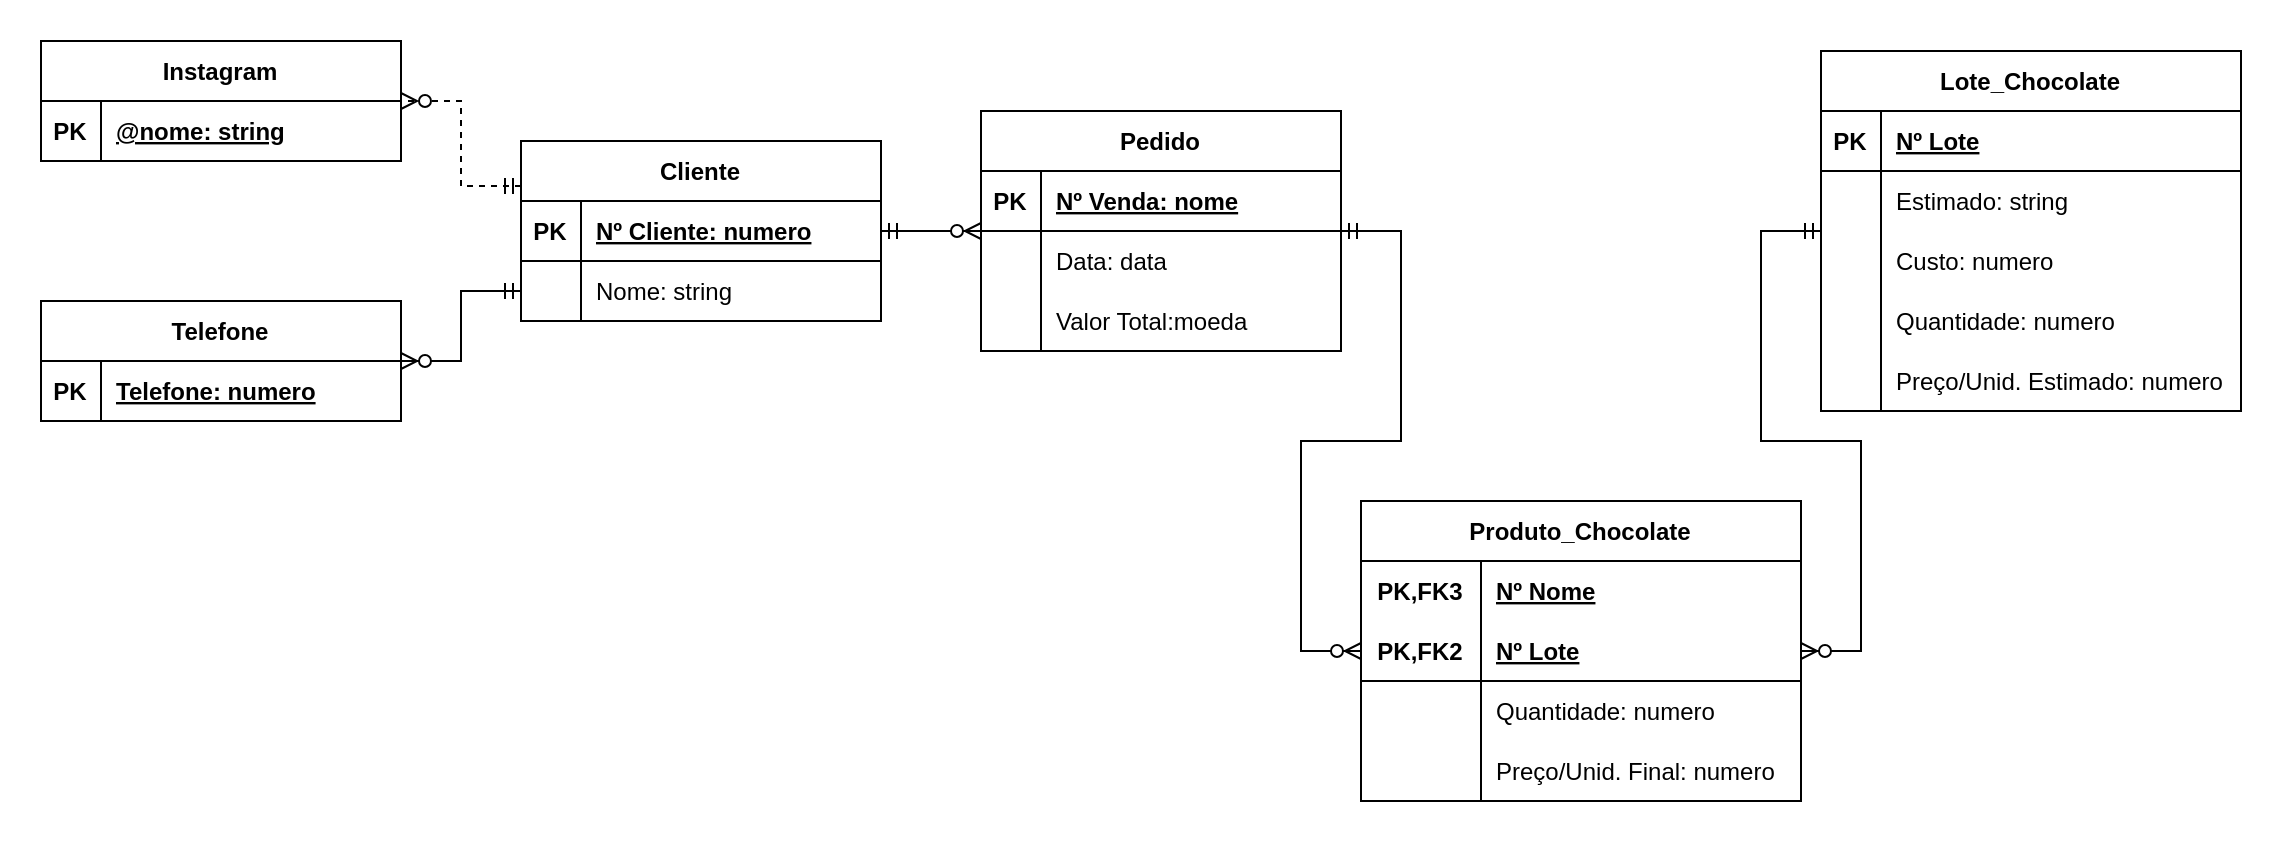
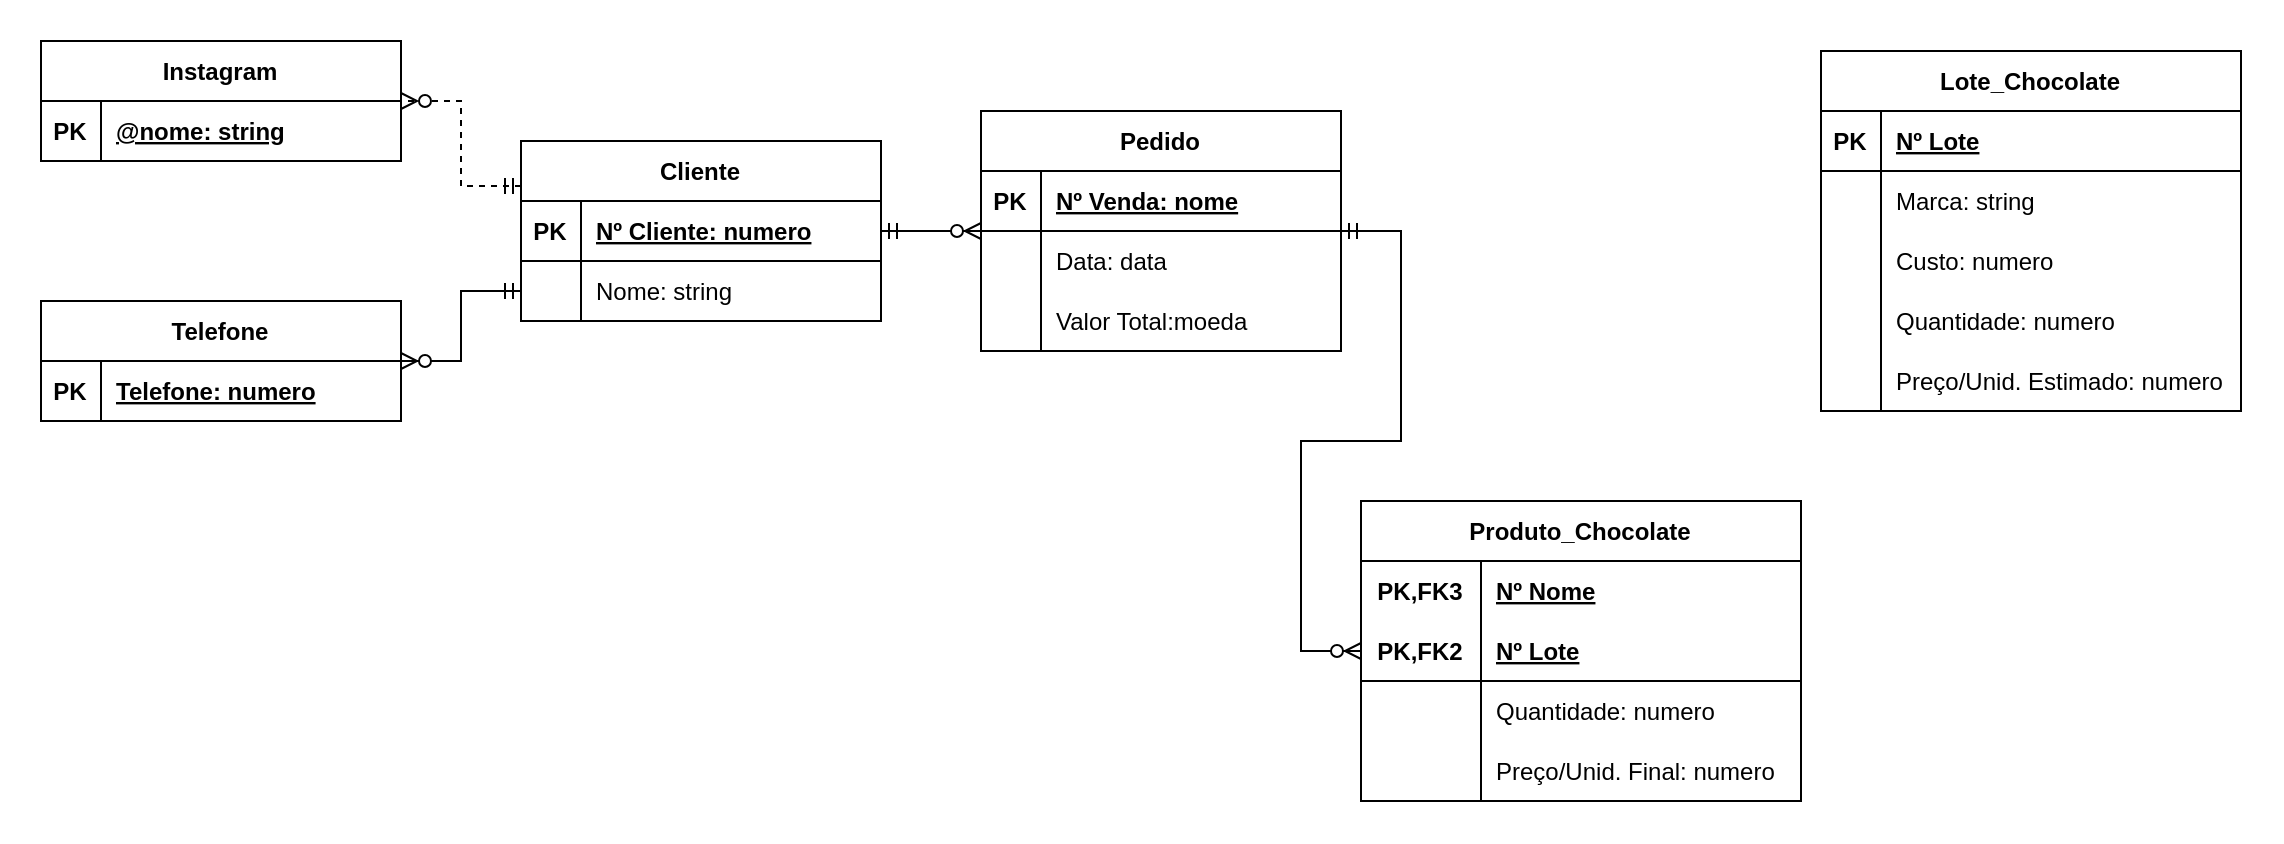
(1991, 202) -> (1974, 202)
(1810, 441) -> none
